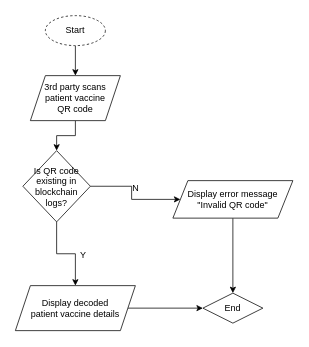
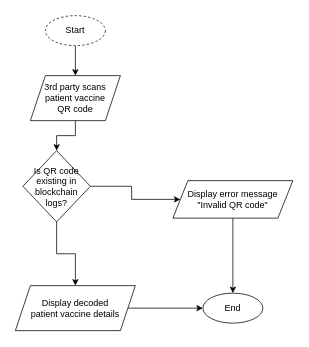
(135, 188) -> none
(83, 255) -> none
(233, 308) -> (233, 308)
